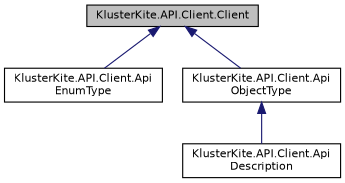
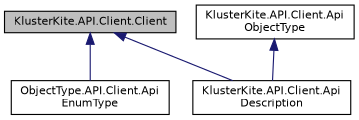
(218, 51) -> (179, 59)
(83, 85) -> (90, 98)
